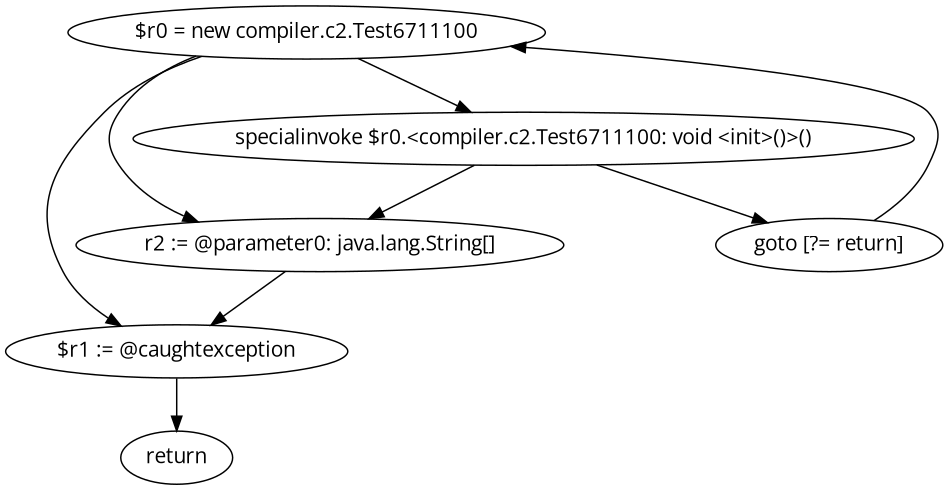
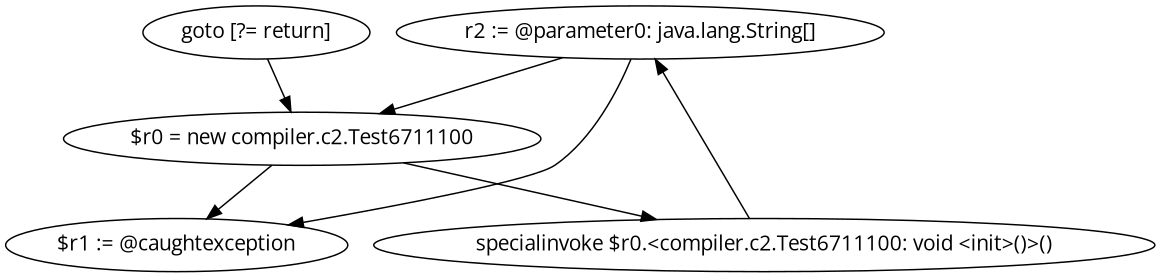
(110, 132) -> (478, 83)
(675, 191) -> none
(177, 458) -> none
